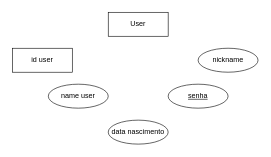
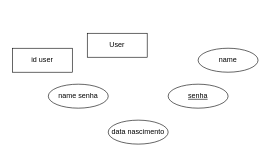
(138, 24) -> (117, 45)
(228, 60) -> (228, 60)
(78, 96) -> (78, 96)
